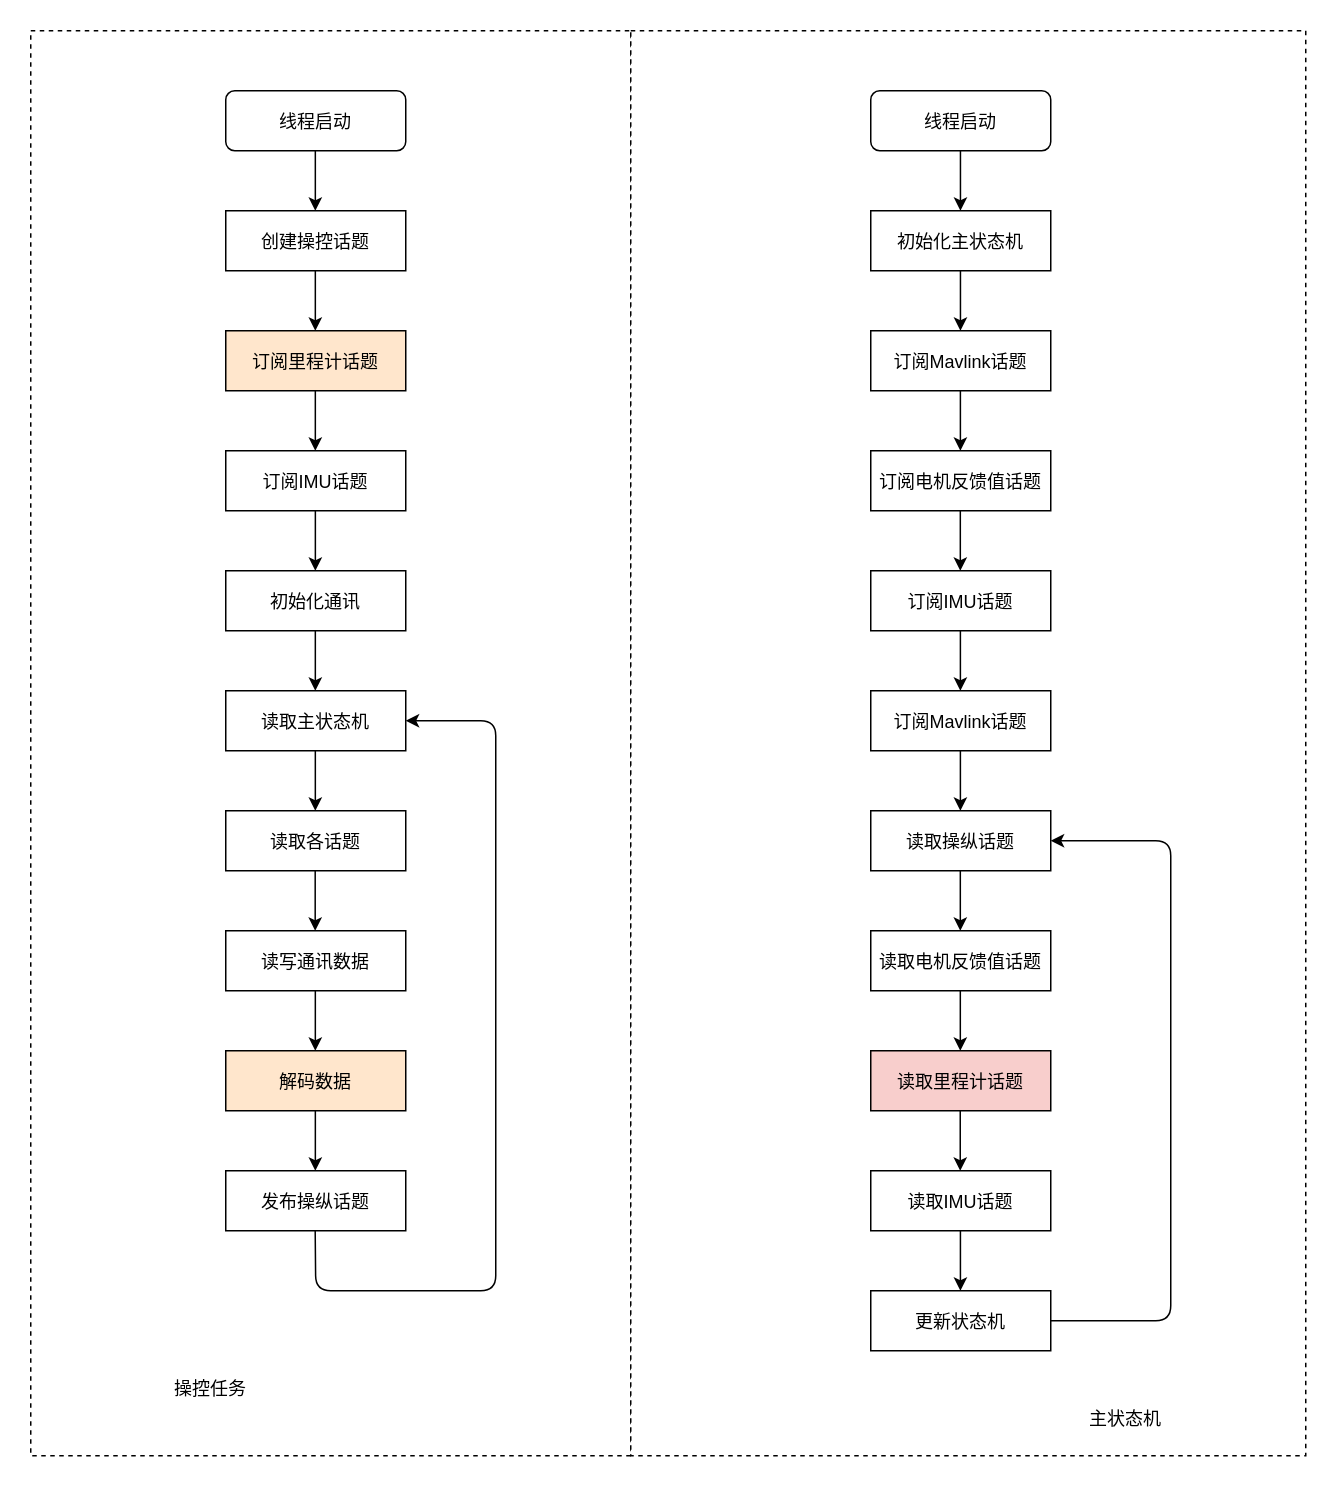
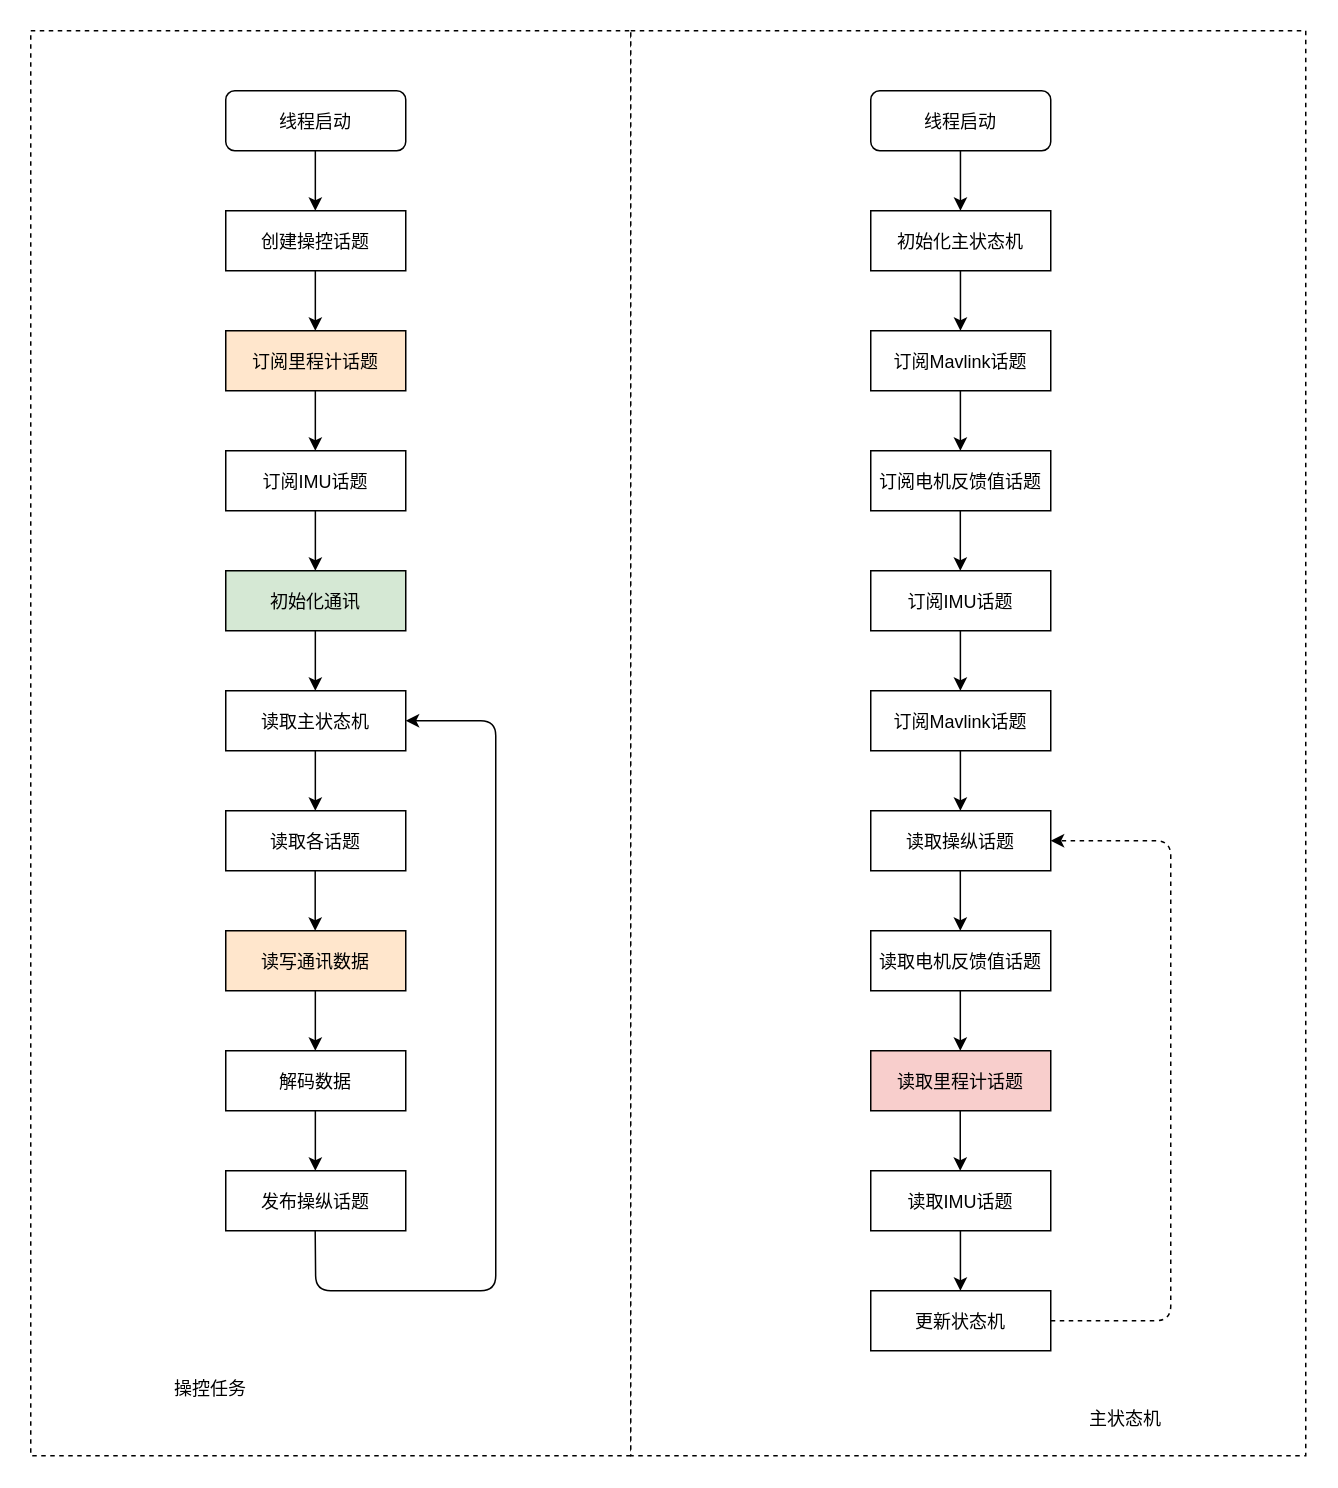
(316, 601) -> (316, 601)
(316, 961) -> (316, 961)
(316, 1081) -> (316, 1081)
(1171, 1087) -> (1171, 1087)
